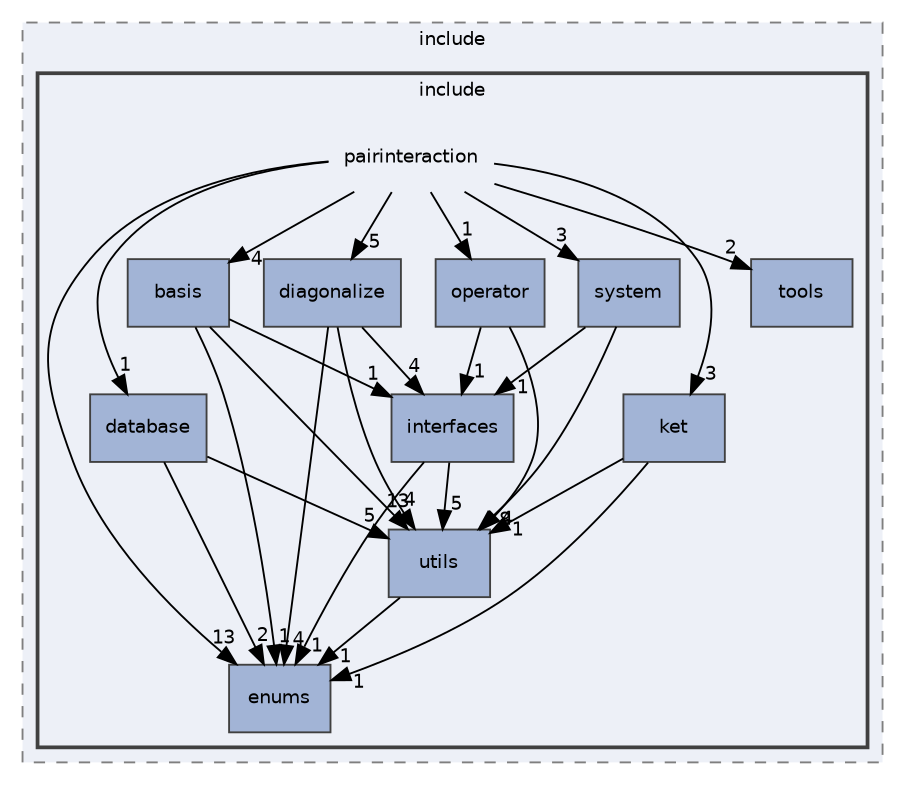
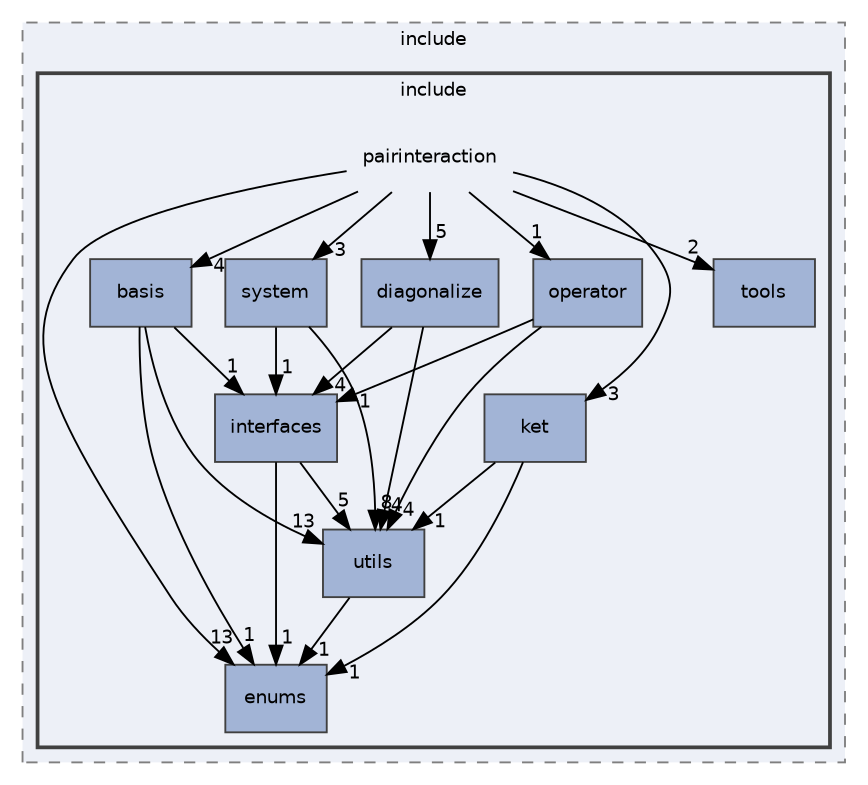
(148, 428) -> none
(307, 486) -> none
